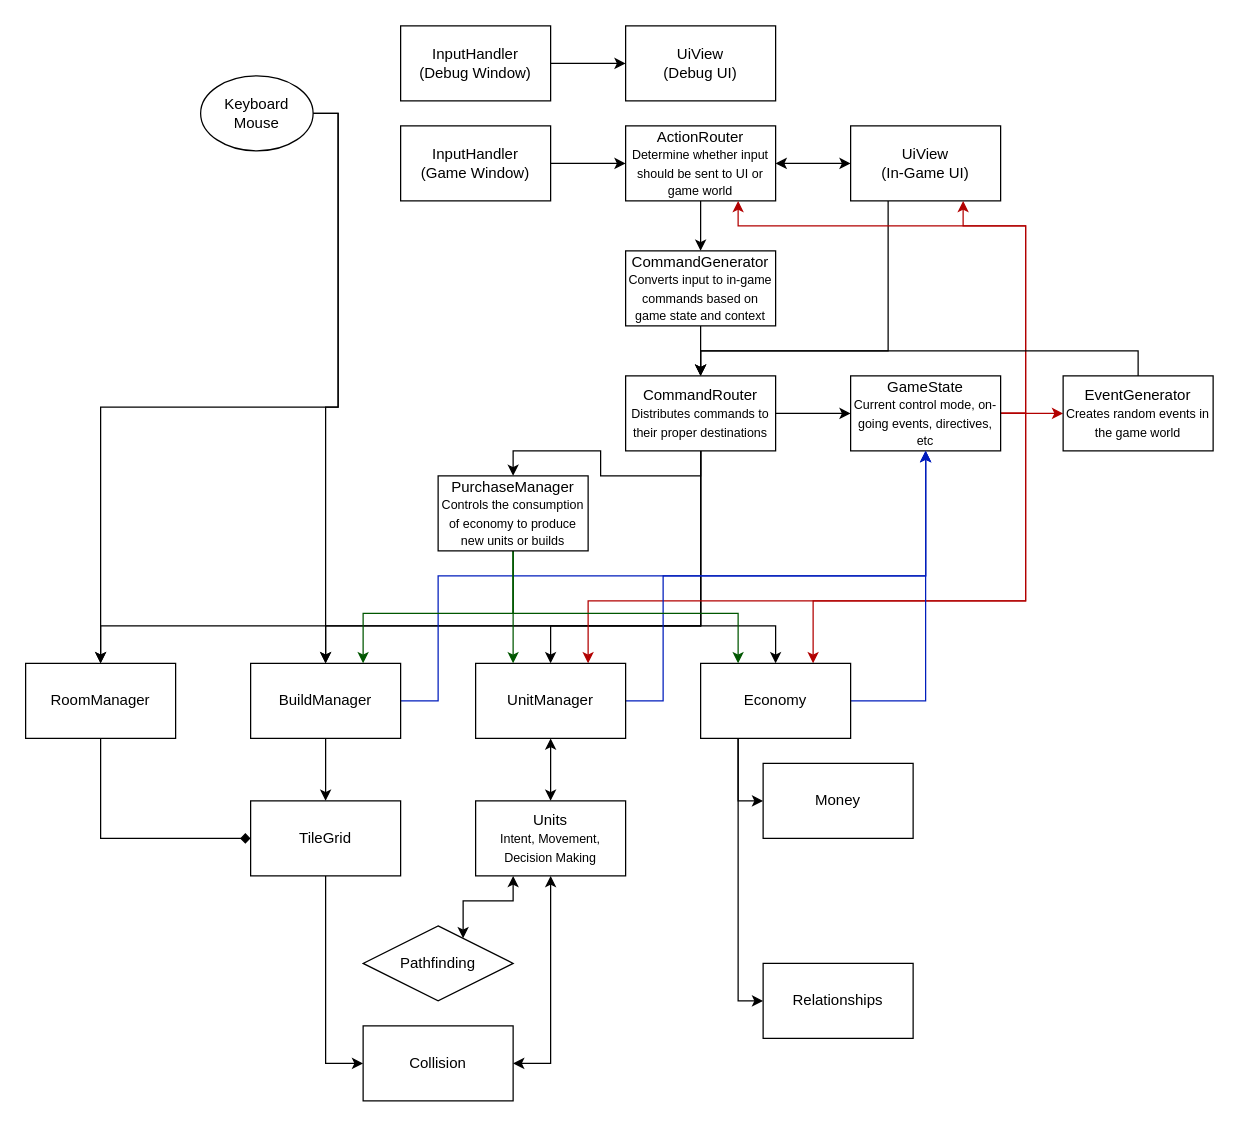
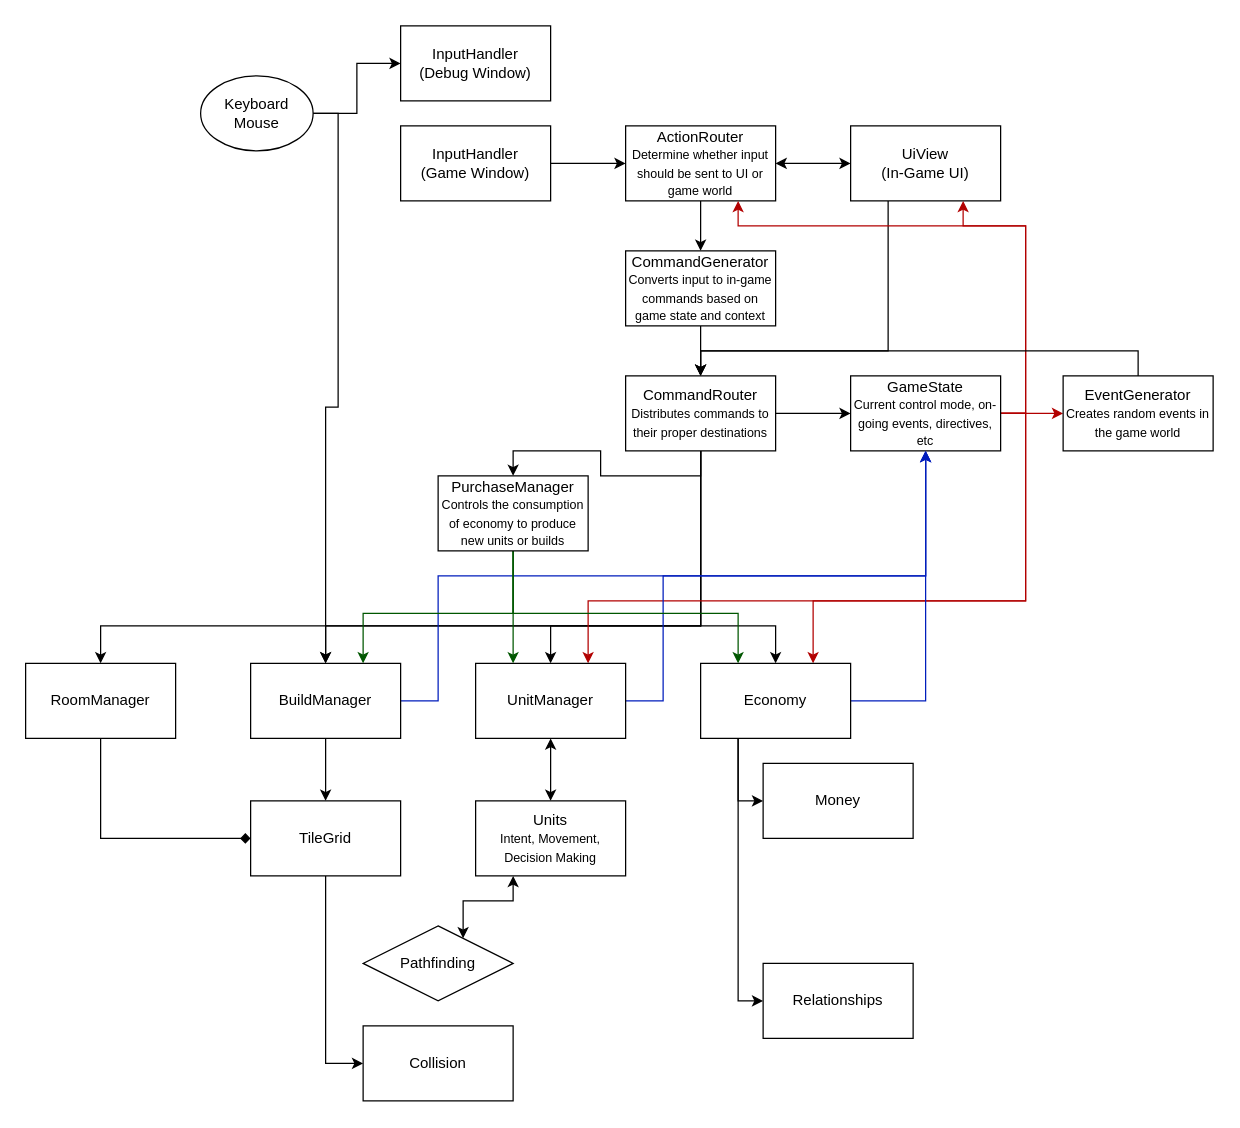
(584, 63) -> none
(701, 63) -> none
(105, 407) -> (357, 79)
(551, 988) -> none
